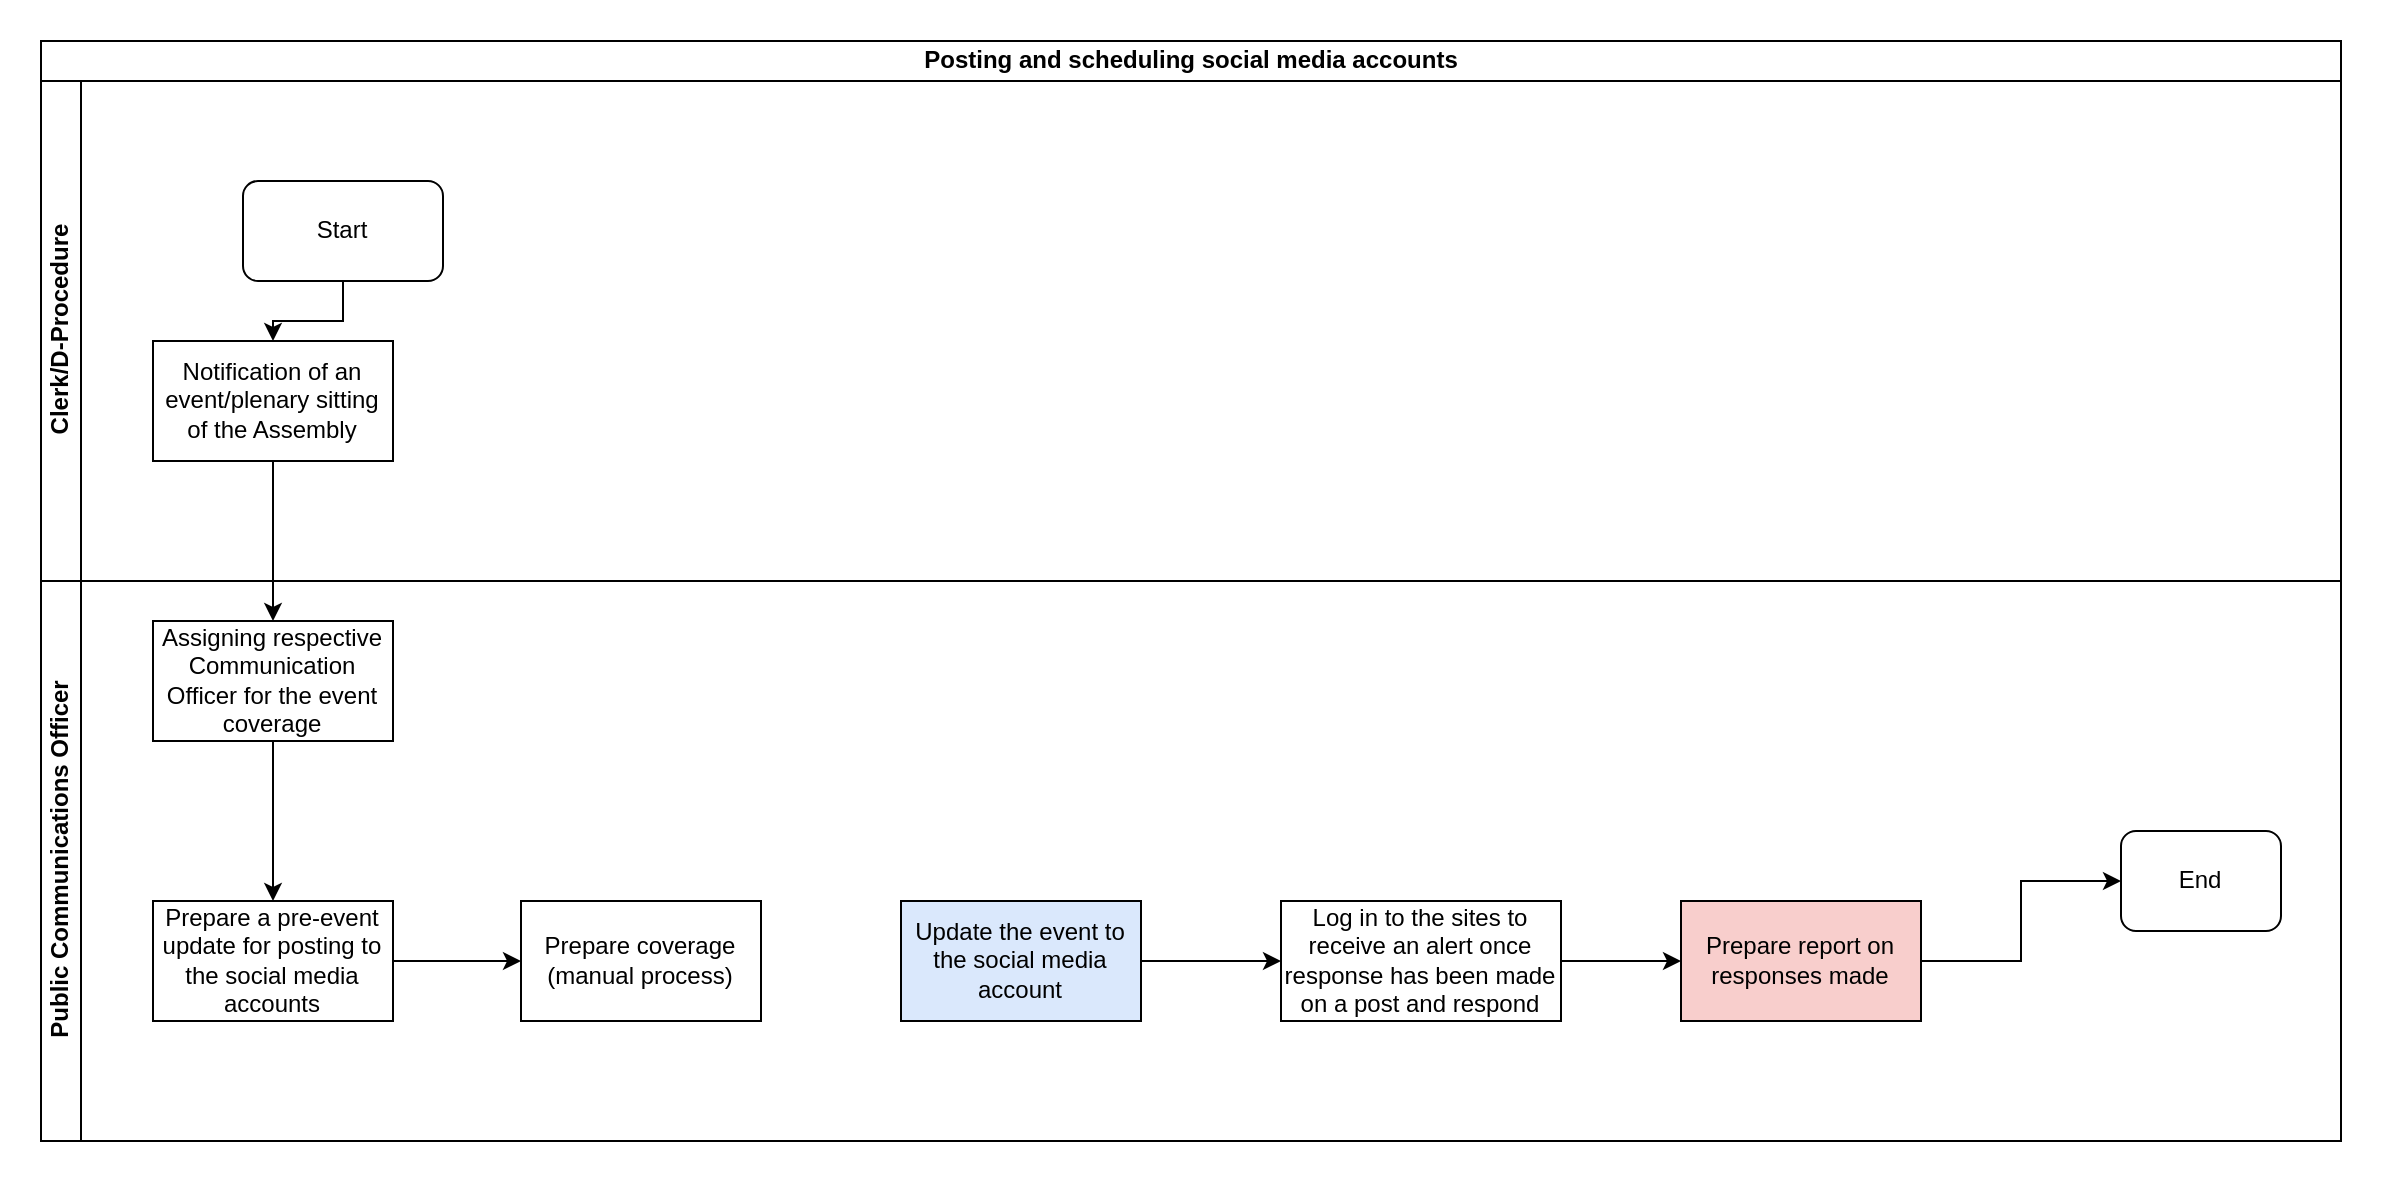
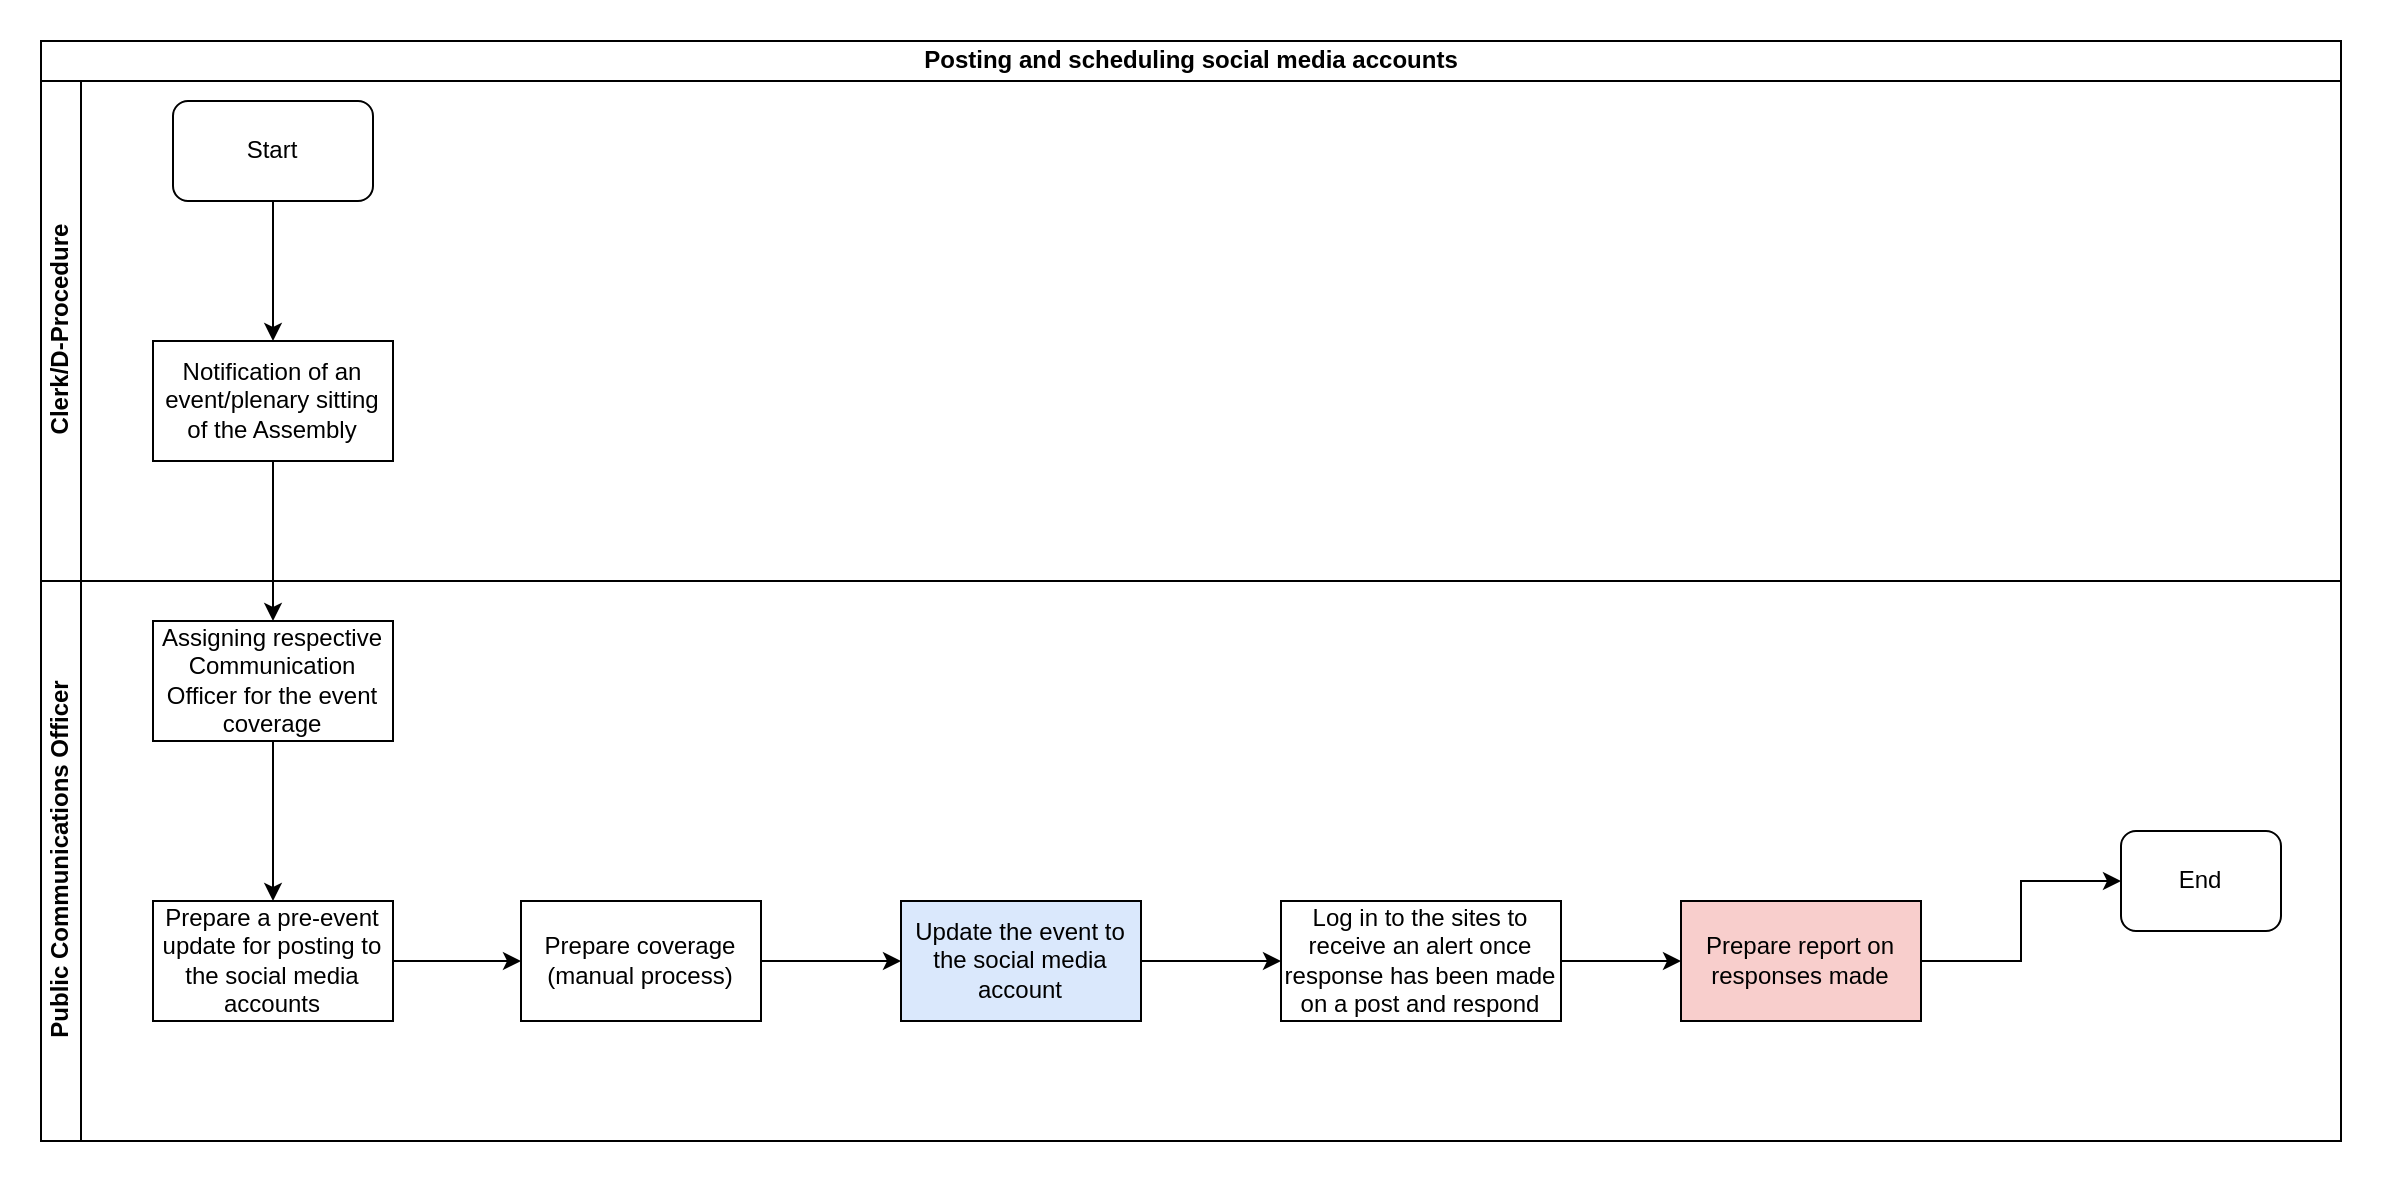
(343, 231) -> (273, 151)
none -> (824, 961)
